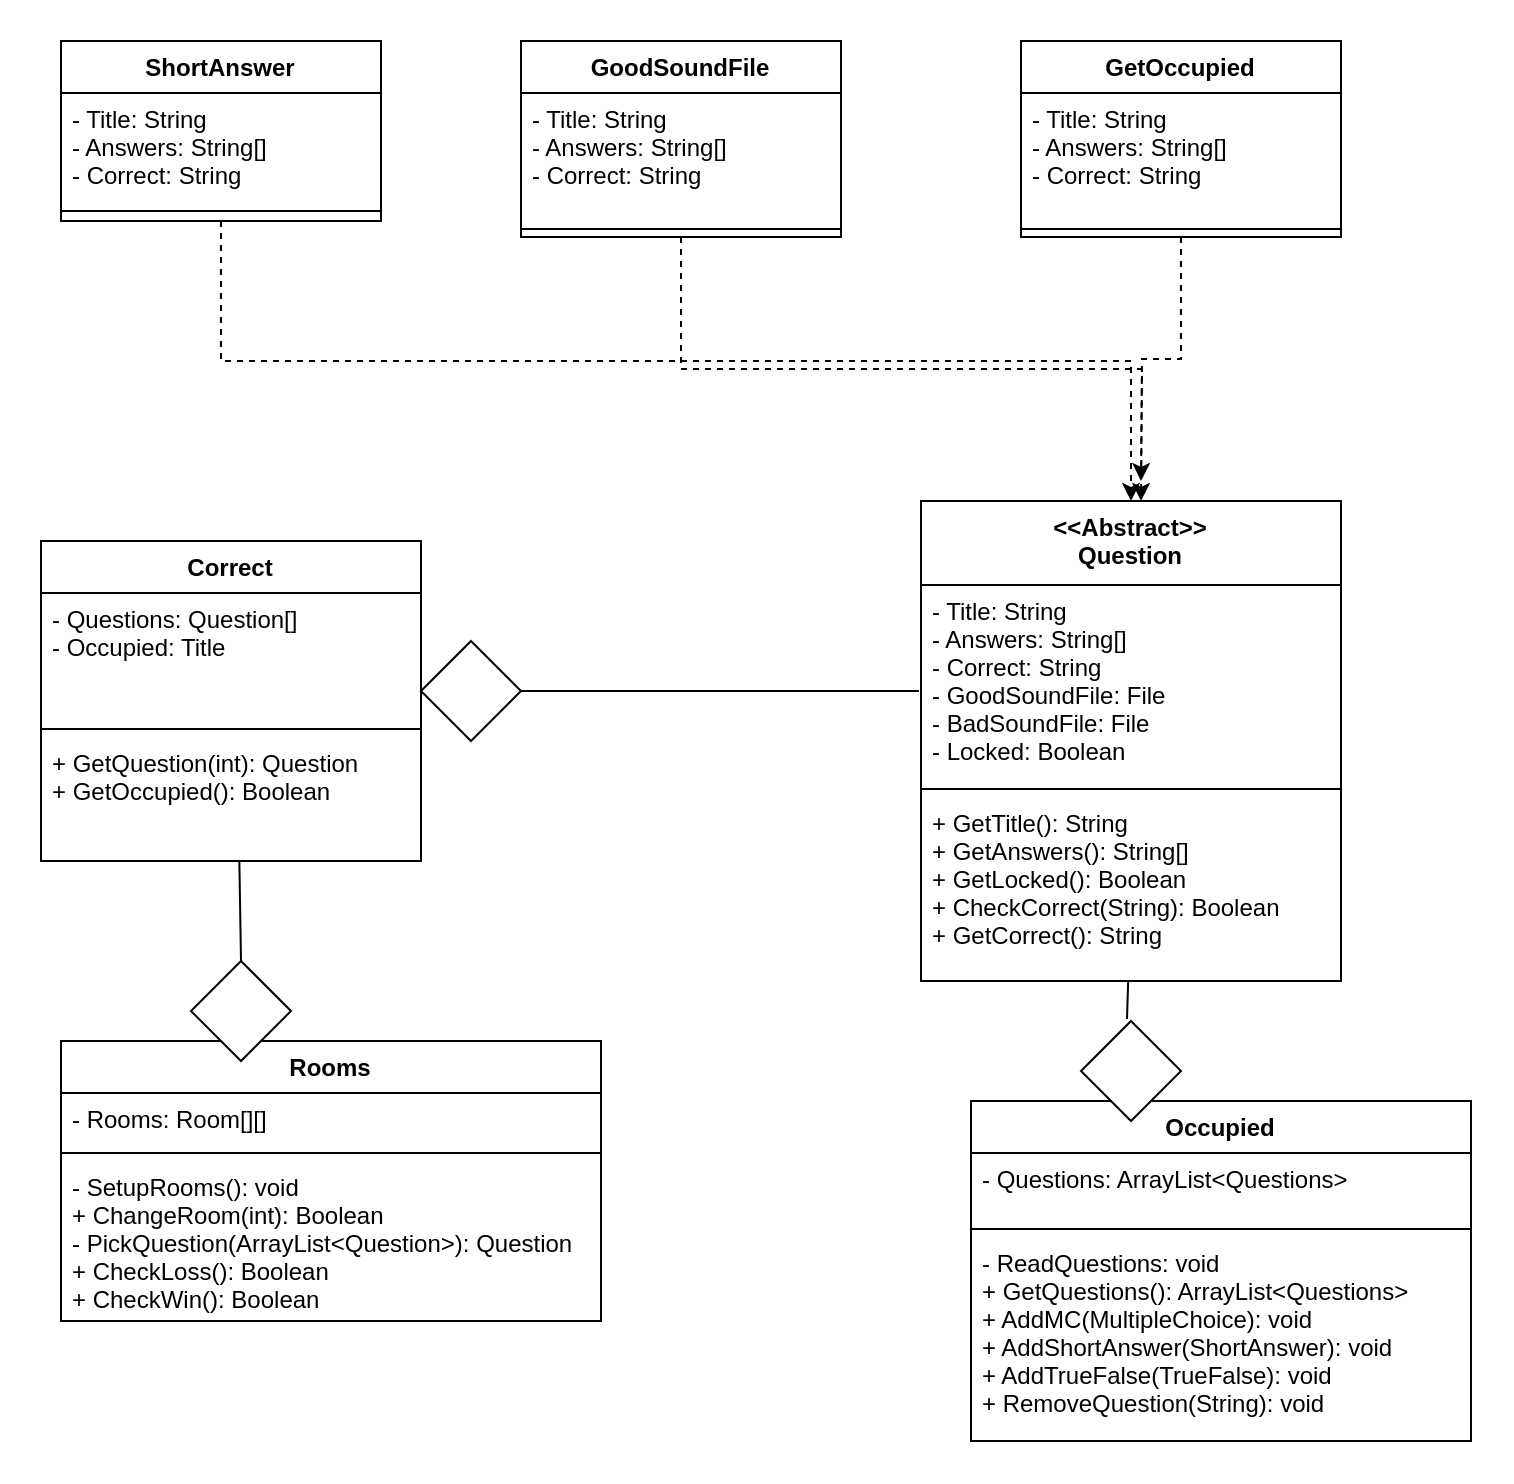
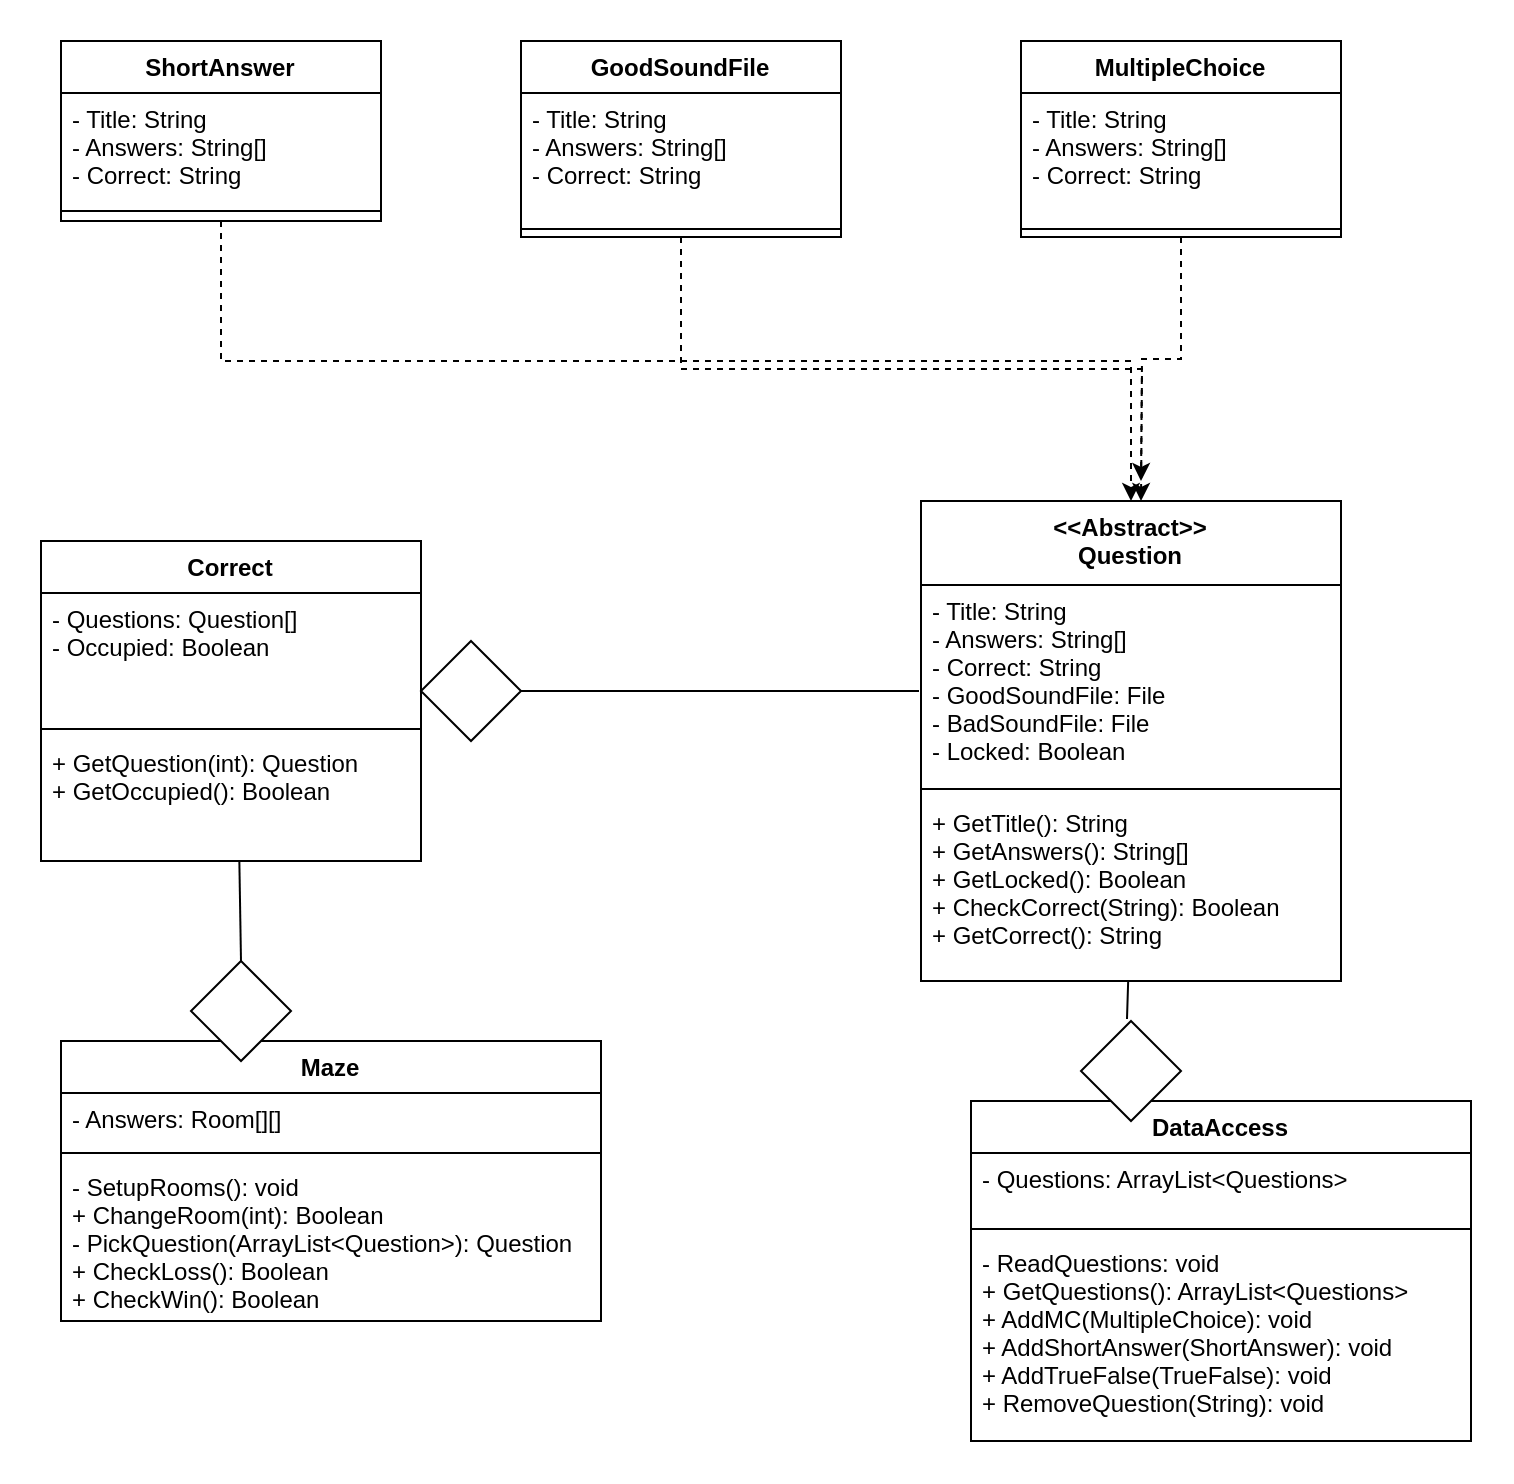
(1180, 68) -> (1180, 68)
(191, 620) -> (191, 620)
(330, 1068) -> (330, 1068)
(177, 1120) -> (190, 1120)
(1220, 1128) -> (1220, 1128)
